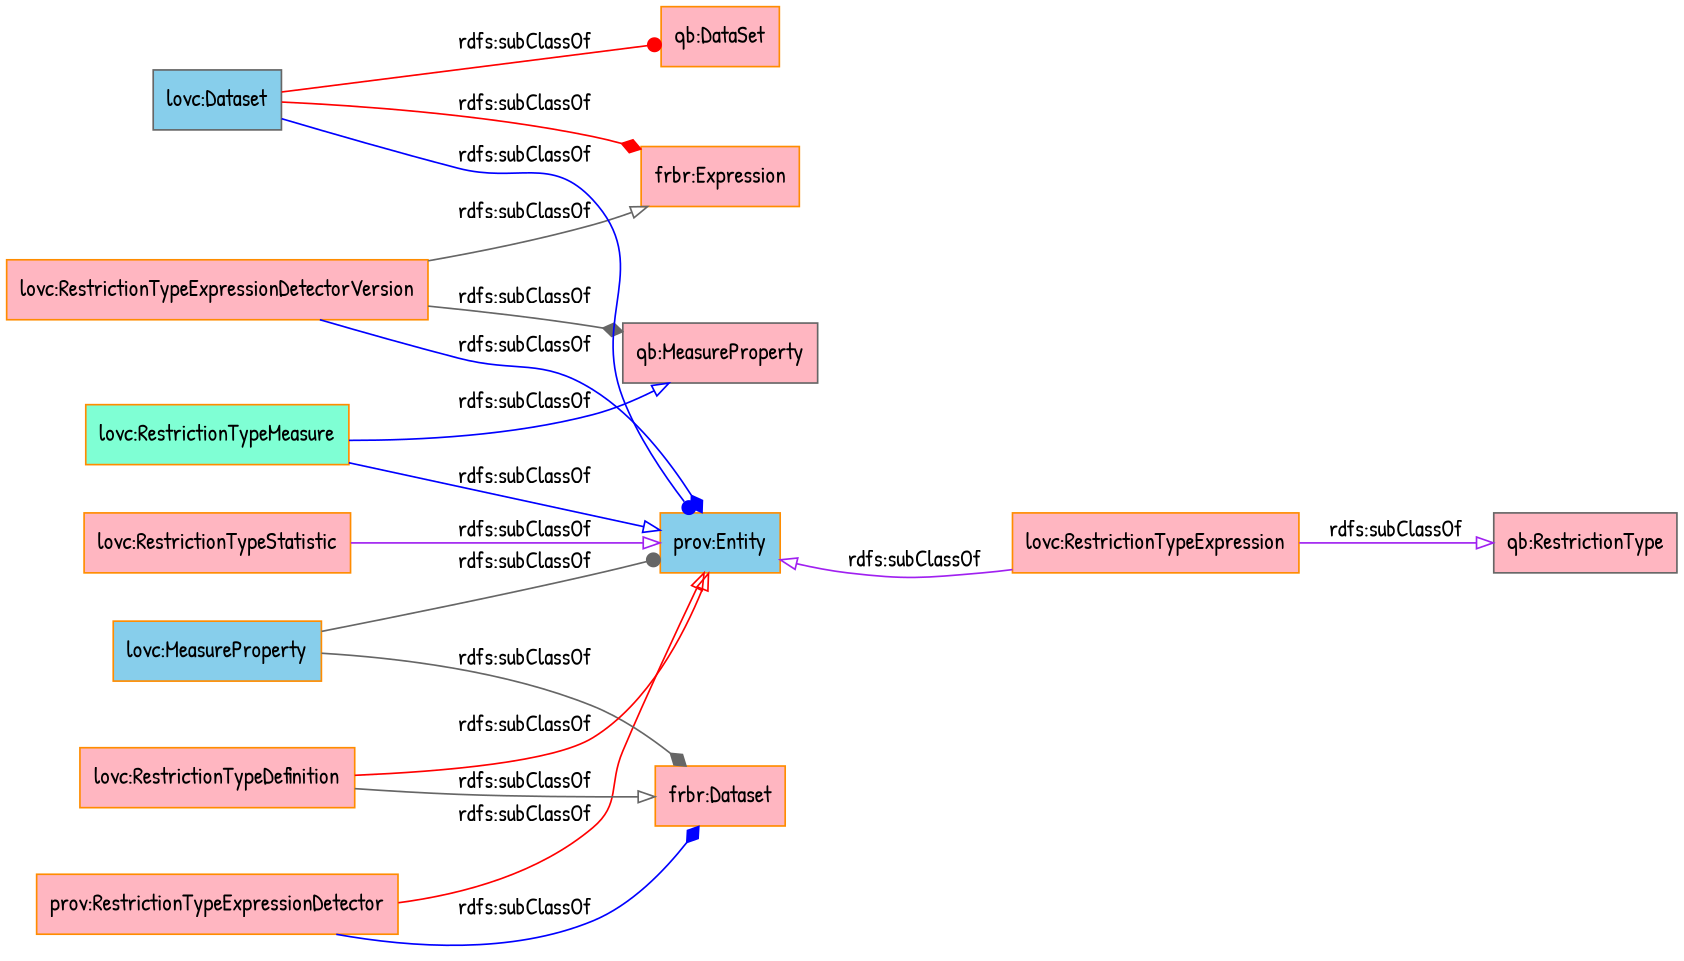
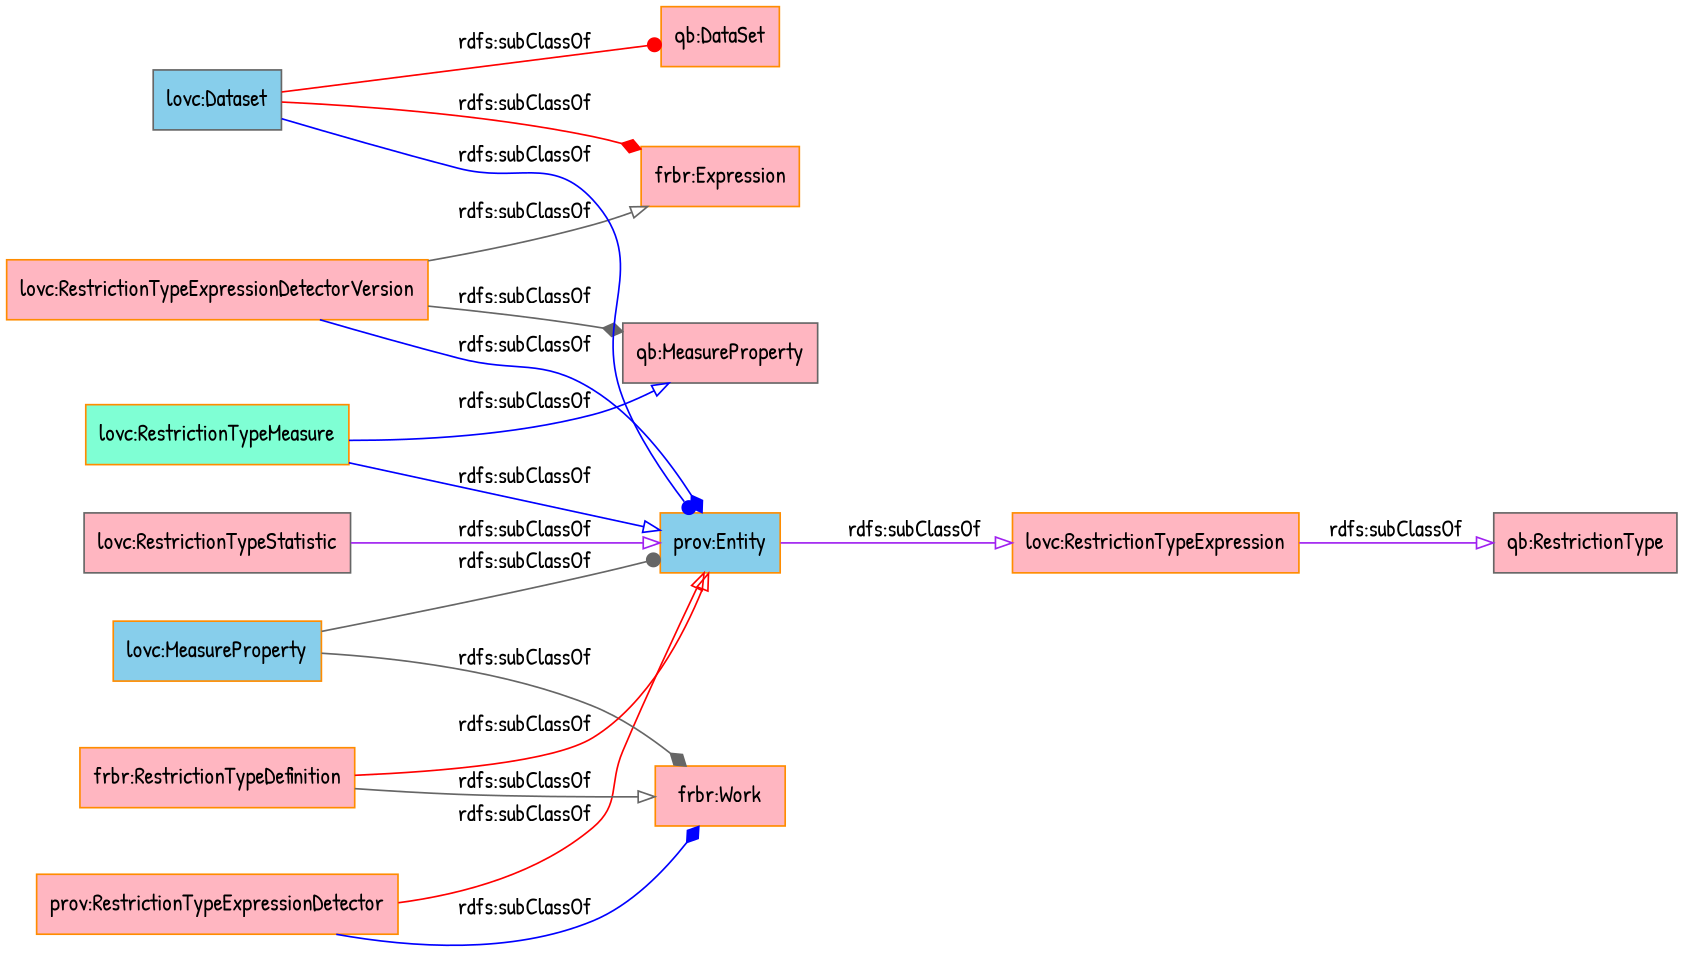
(217, 543) -> (217, 543)
(904, 577) -> (888, 543)
(217, 778) -> (217, 778)
(720, 796) -> (720, 796)
